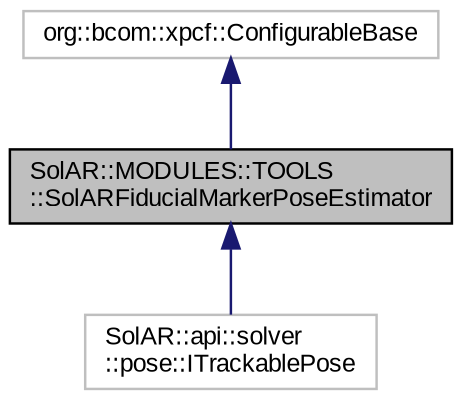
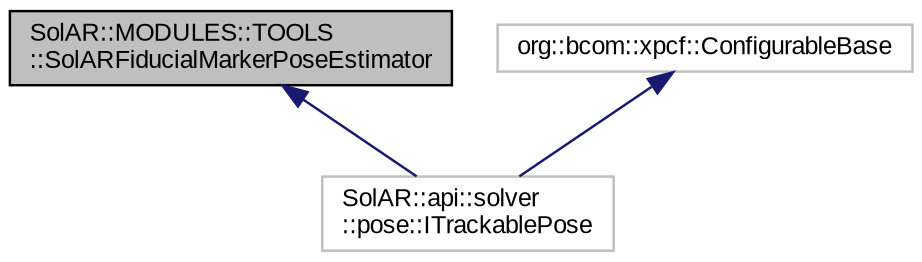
(231, 116) -> (585, 132)
